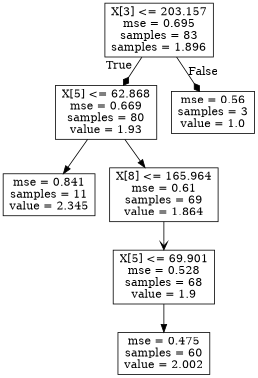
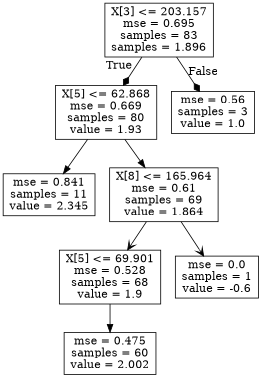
none -> (217, 277)
